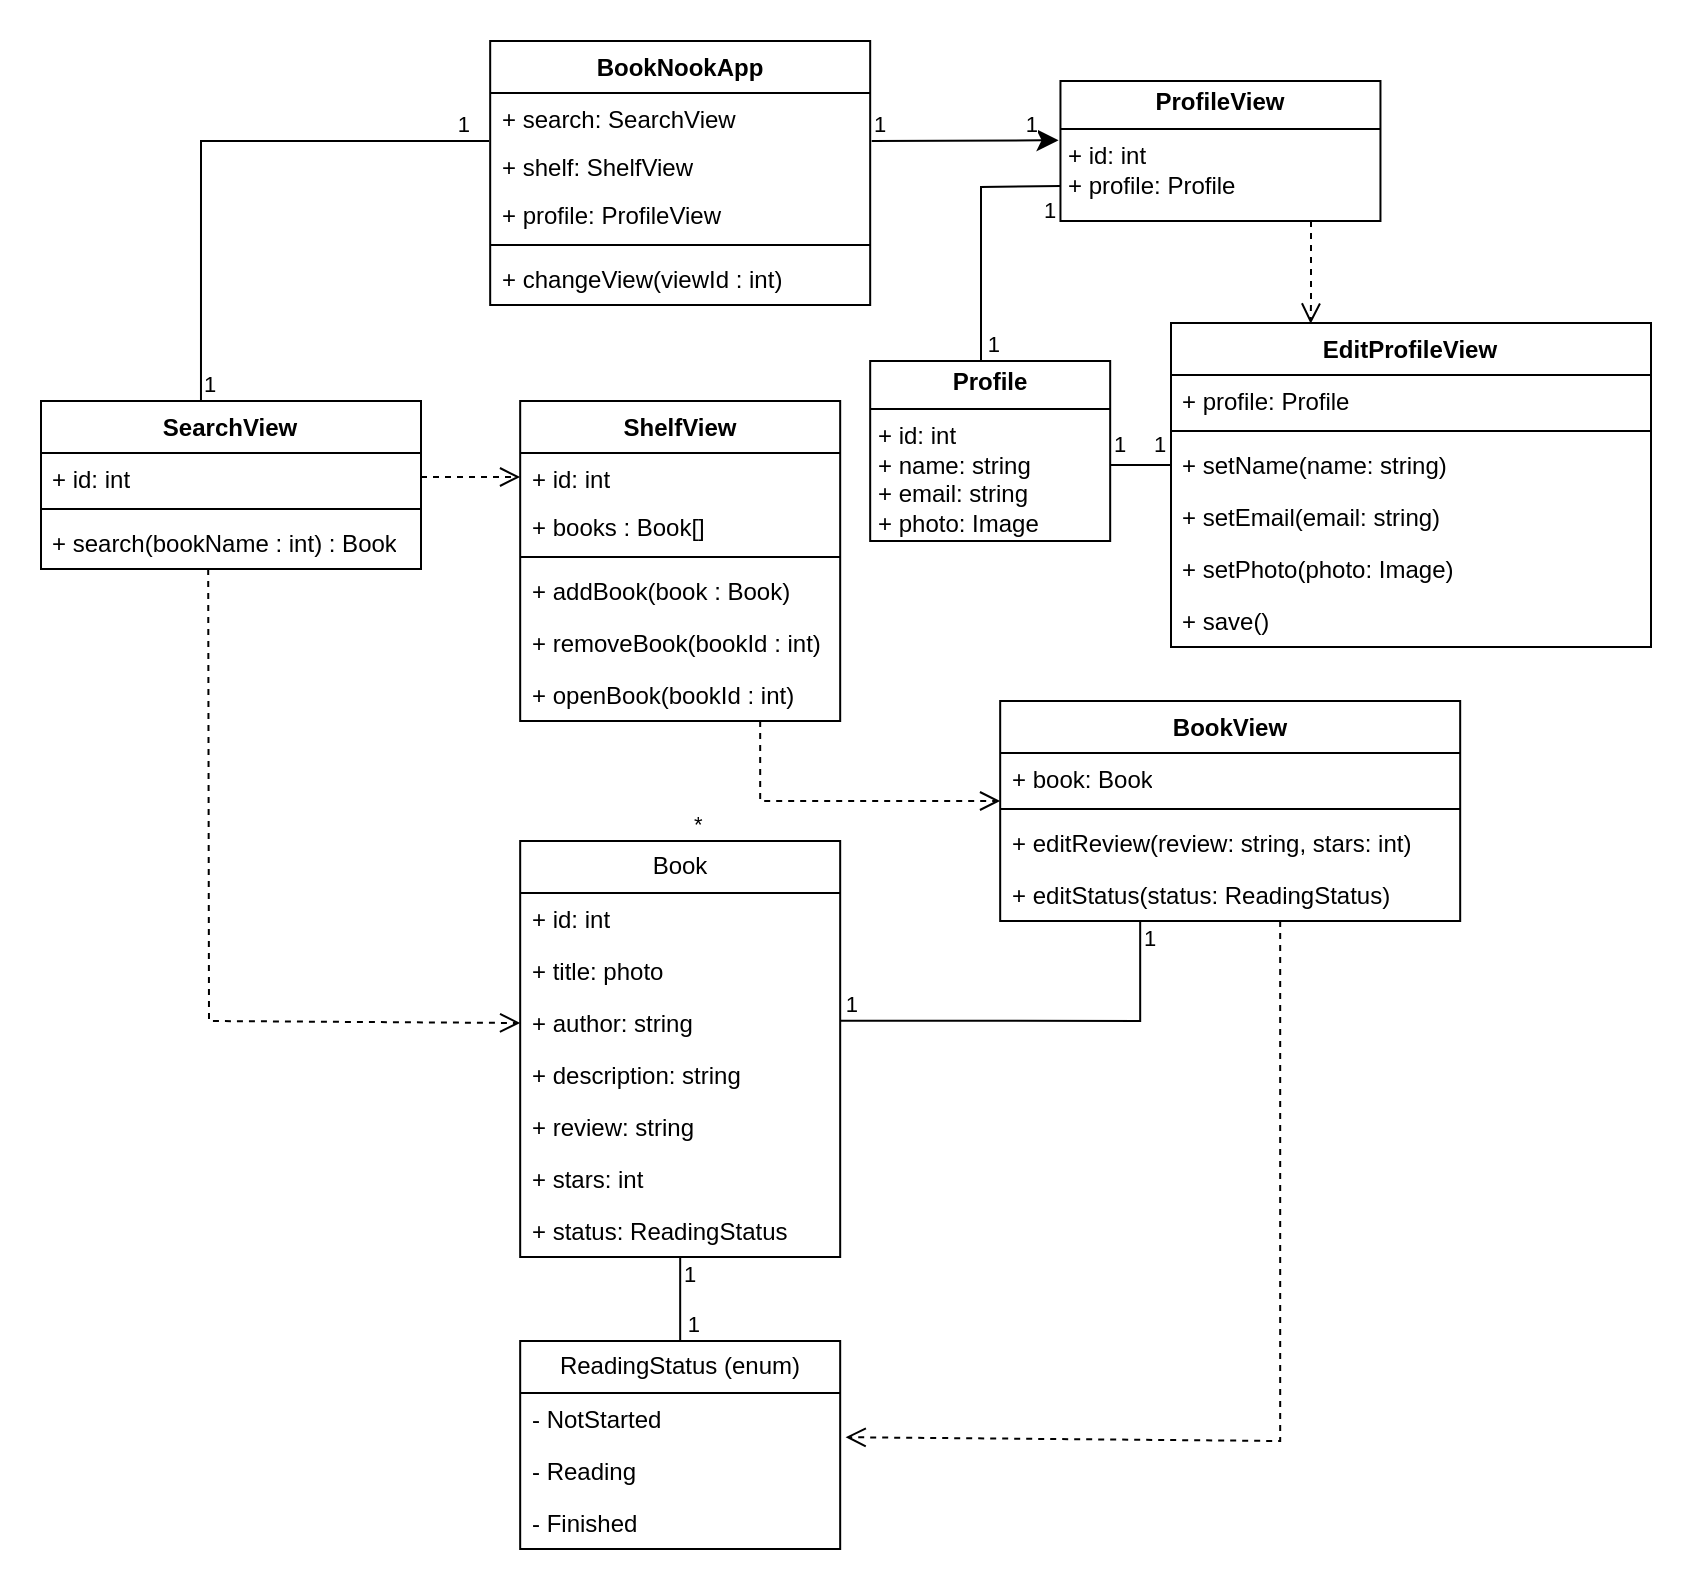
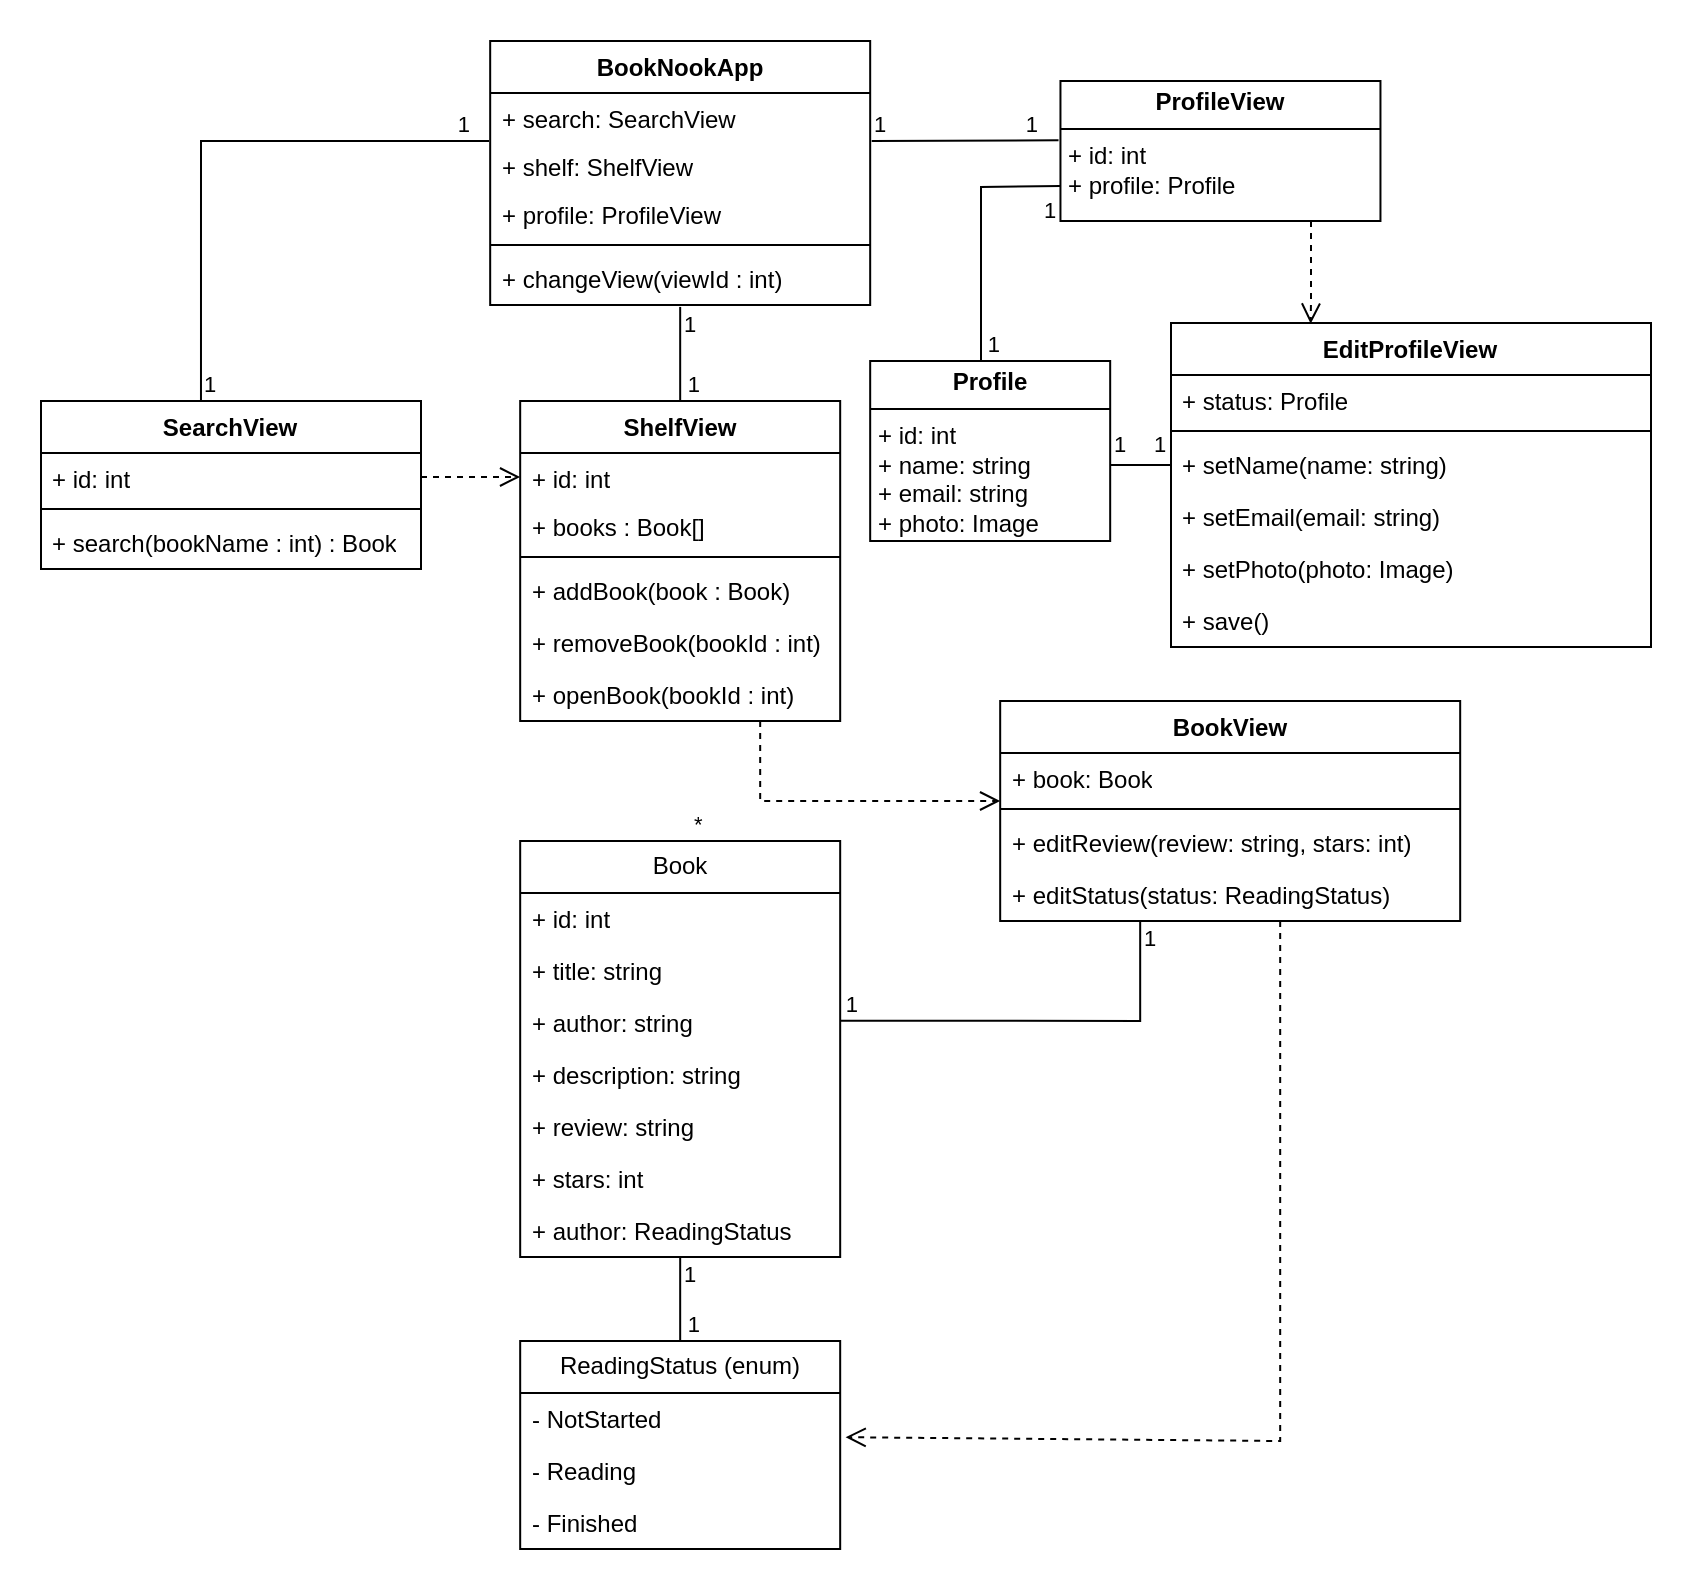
(1041, 140) -> (1047, 140)
none -> (680, 355)
(1282, 403) -> (1282, 403)
(209, 951) -> none
(611, 973) -> (615, 973)
(675, 1233) -> (675, 1233)
